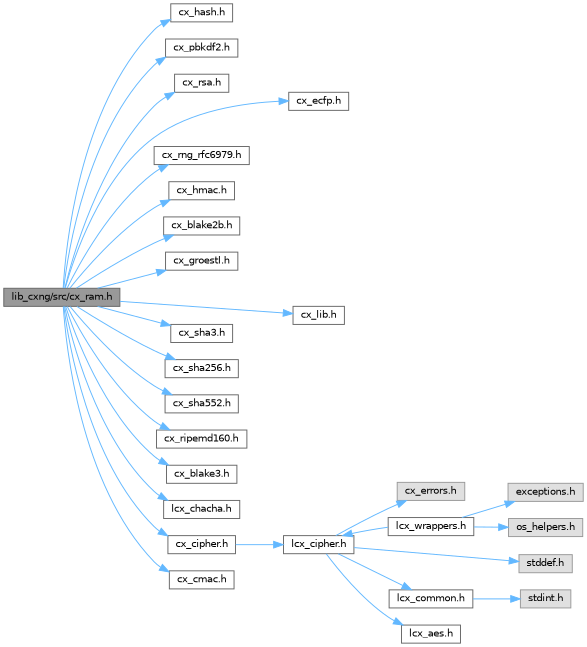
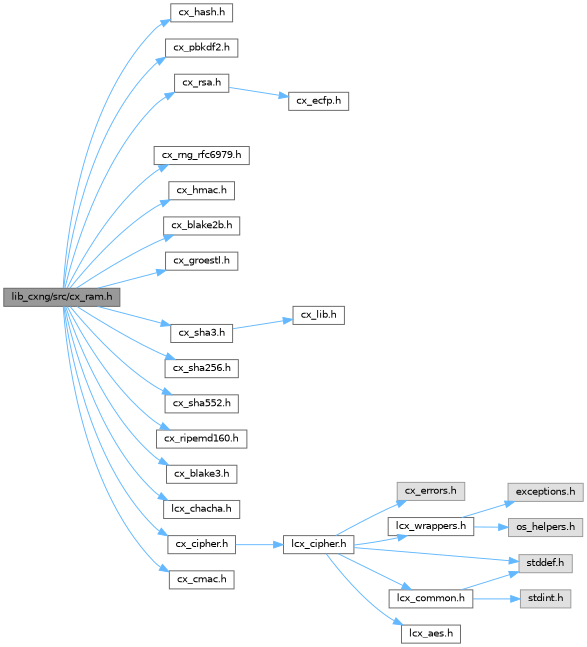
(137, 153) -> (254, 91)
(202, 307) -> (258, 325)
(370, 530) -> (376, 542)
none -> (485, 582)
